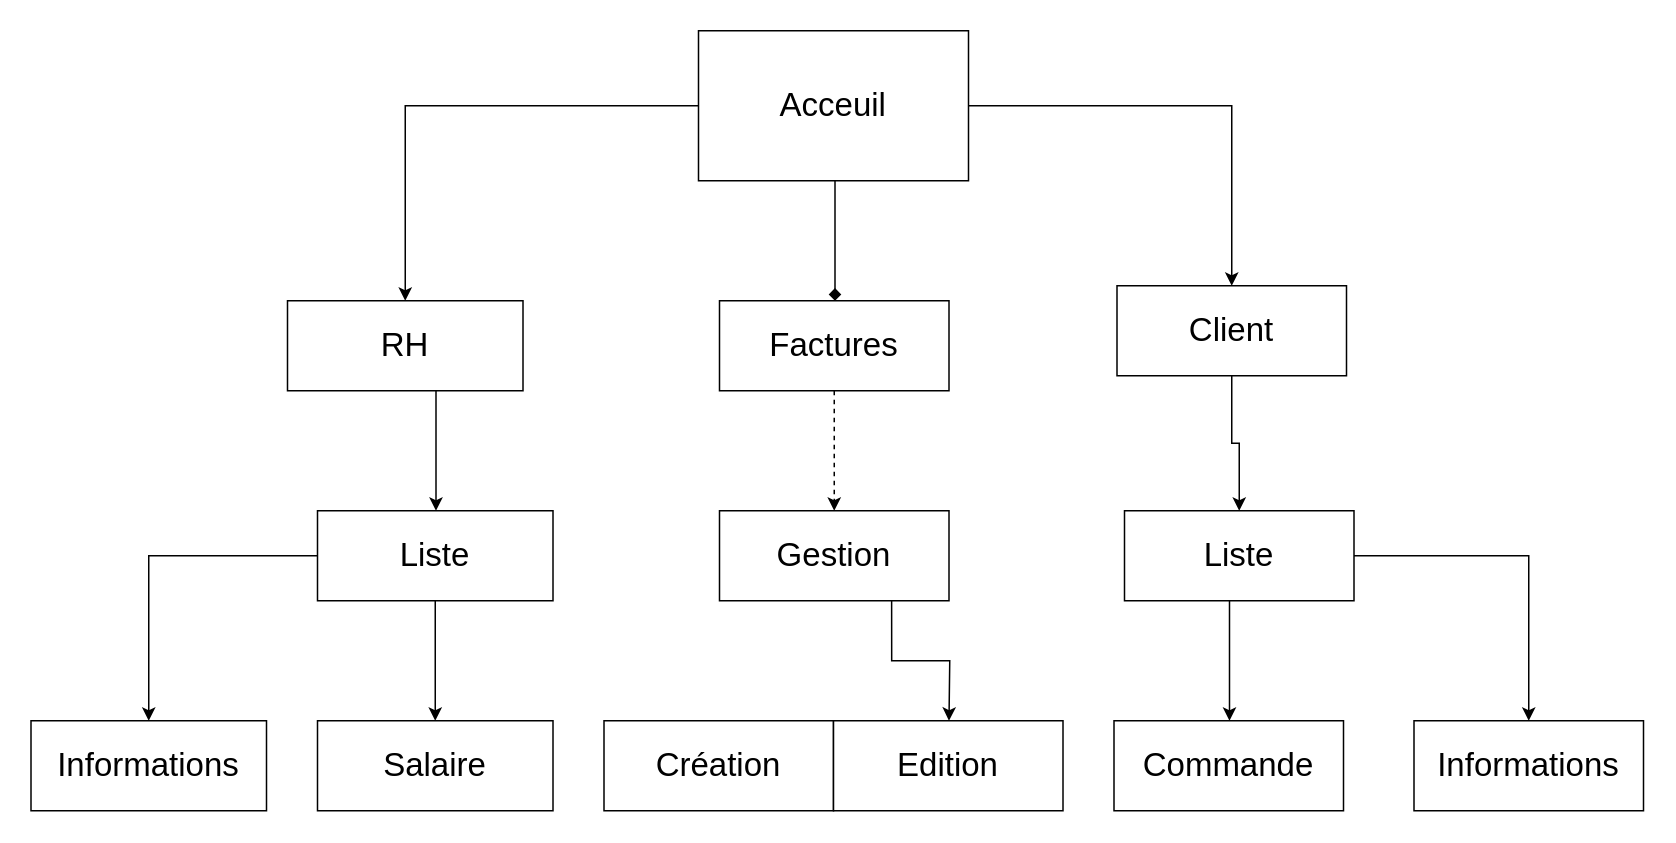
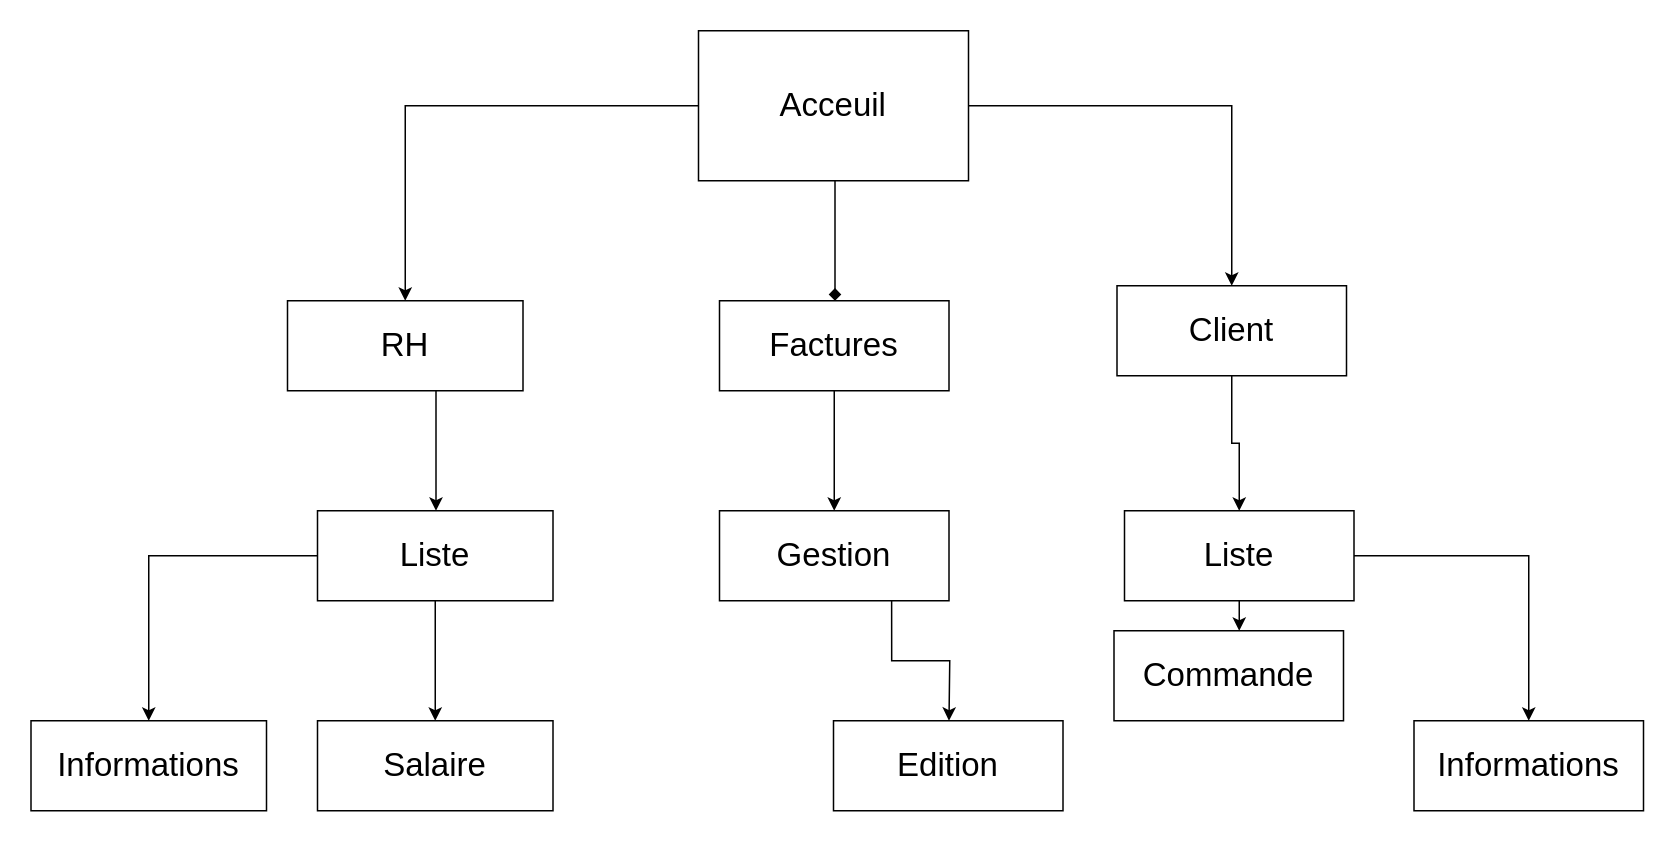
(834, 446) -> (834, 446)
(719, 766) -> none
(1229, 766) -> (1229, 676)
